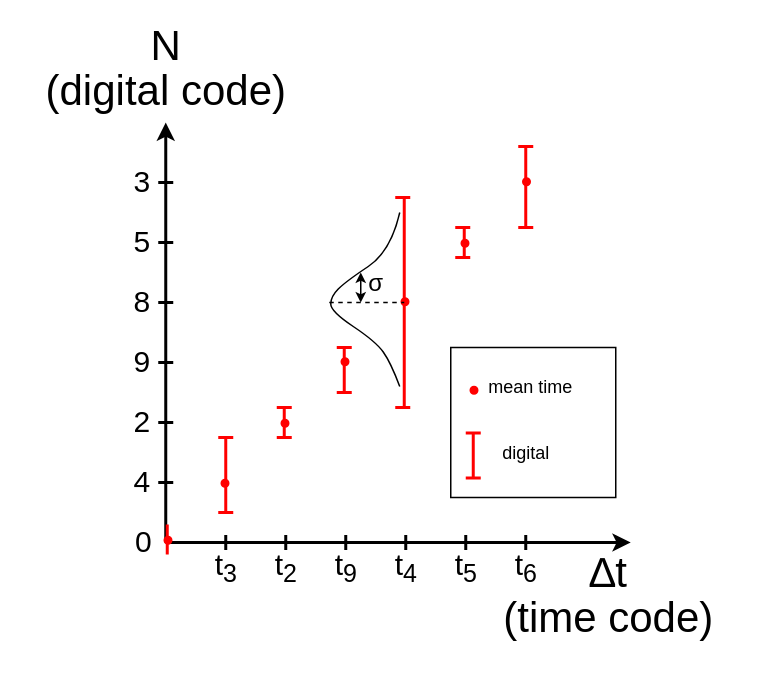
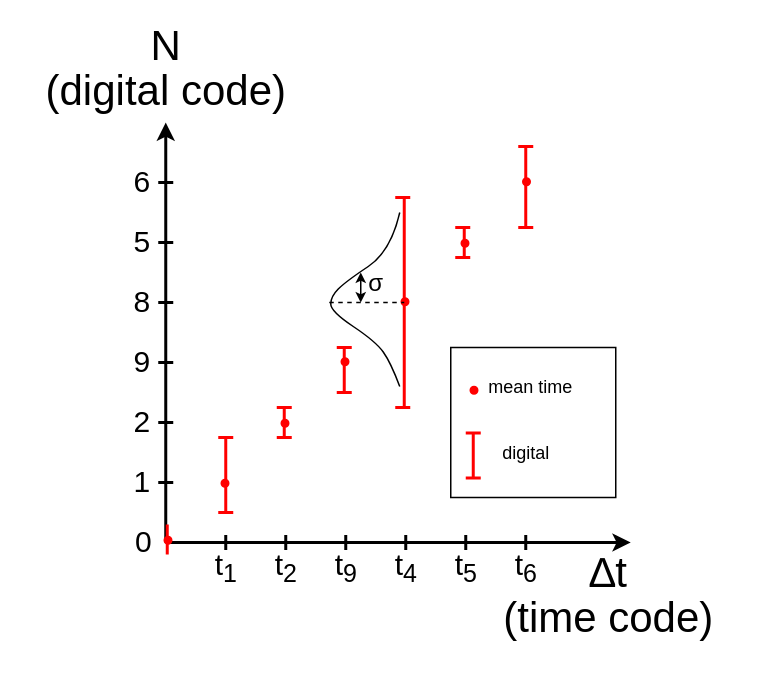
(143, 178) -> (143, 178)
(143, 478) -> (143, 478)
(227, 562) -> (227, 562)
